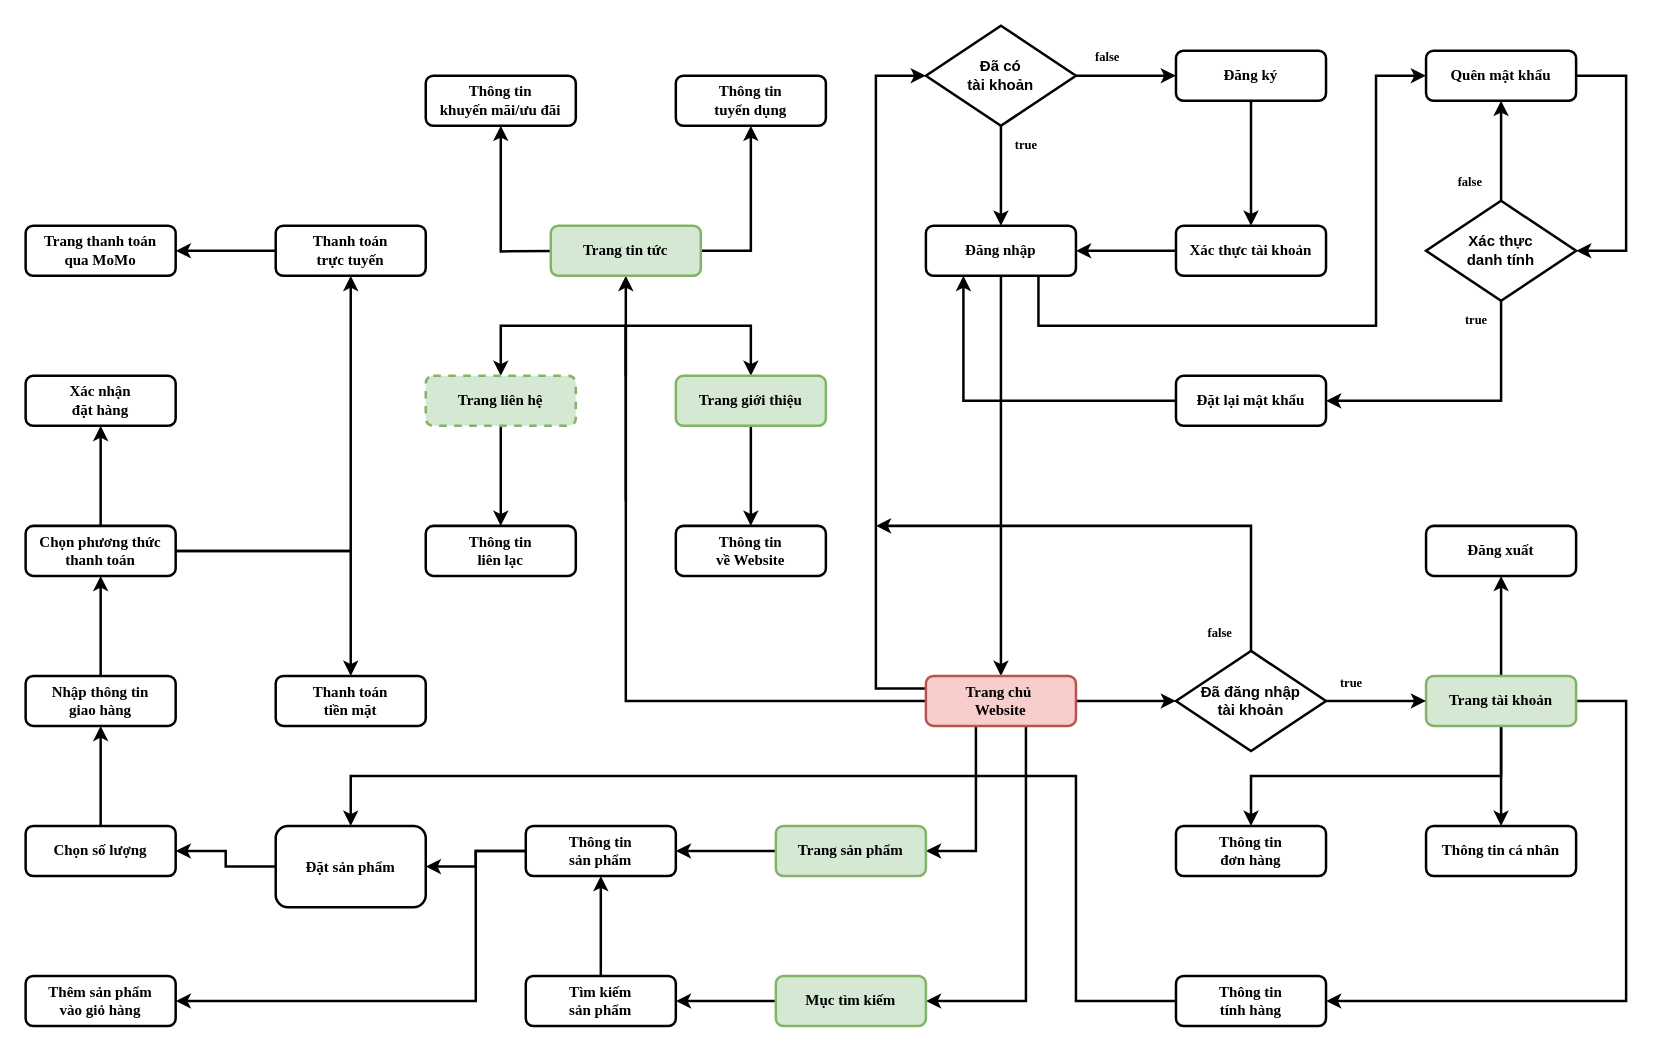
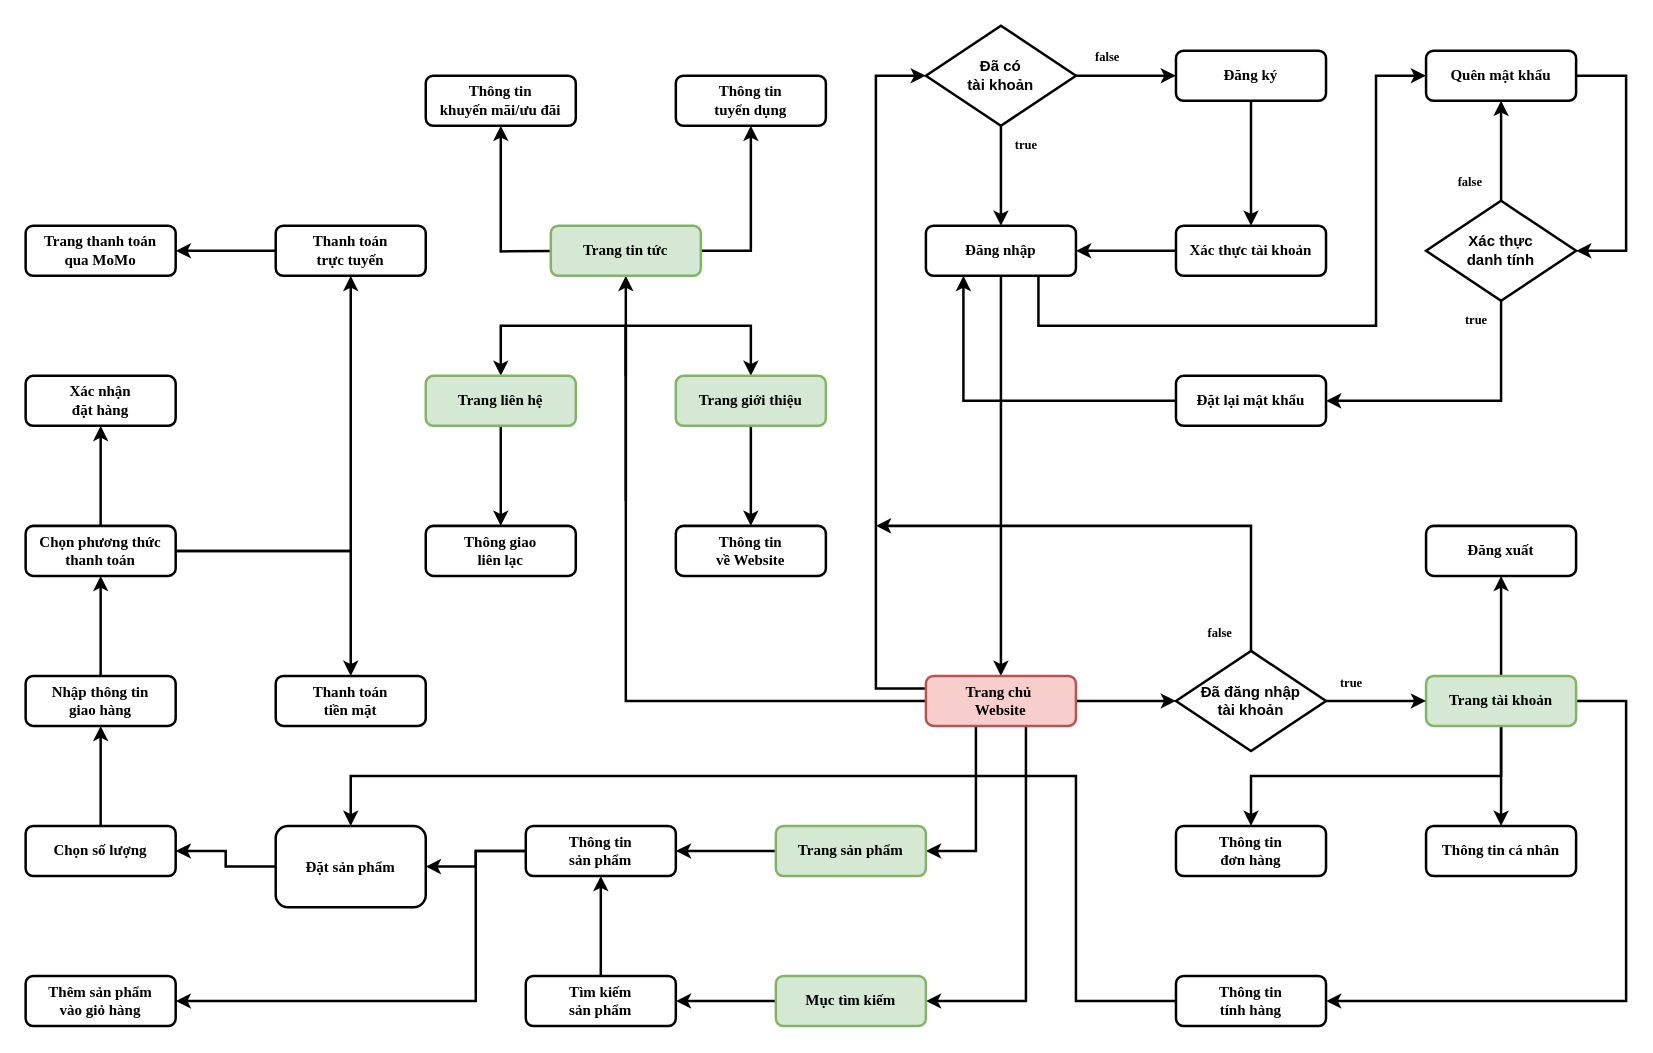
(501, 401) -> (501, 401)
(501, 551) -> (501, 551)
